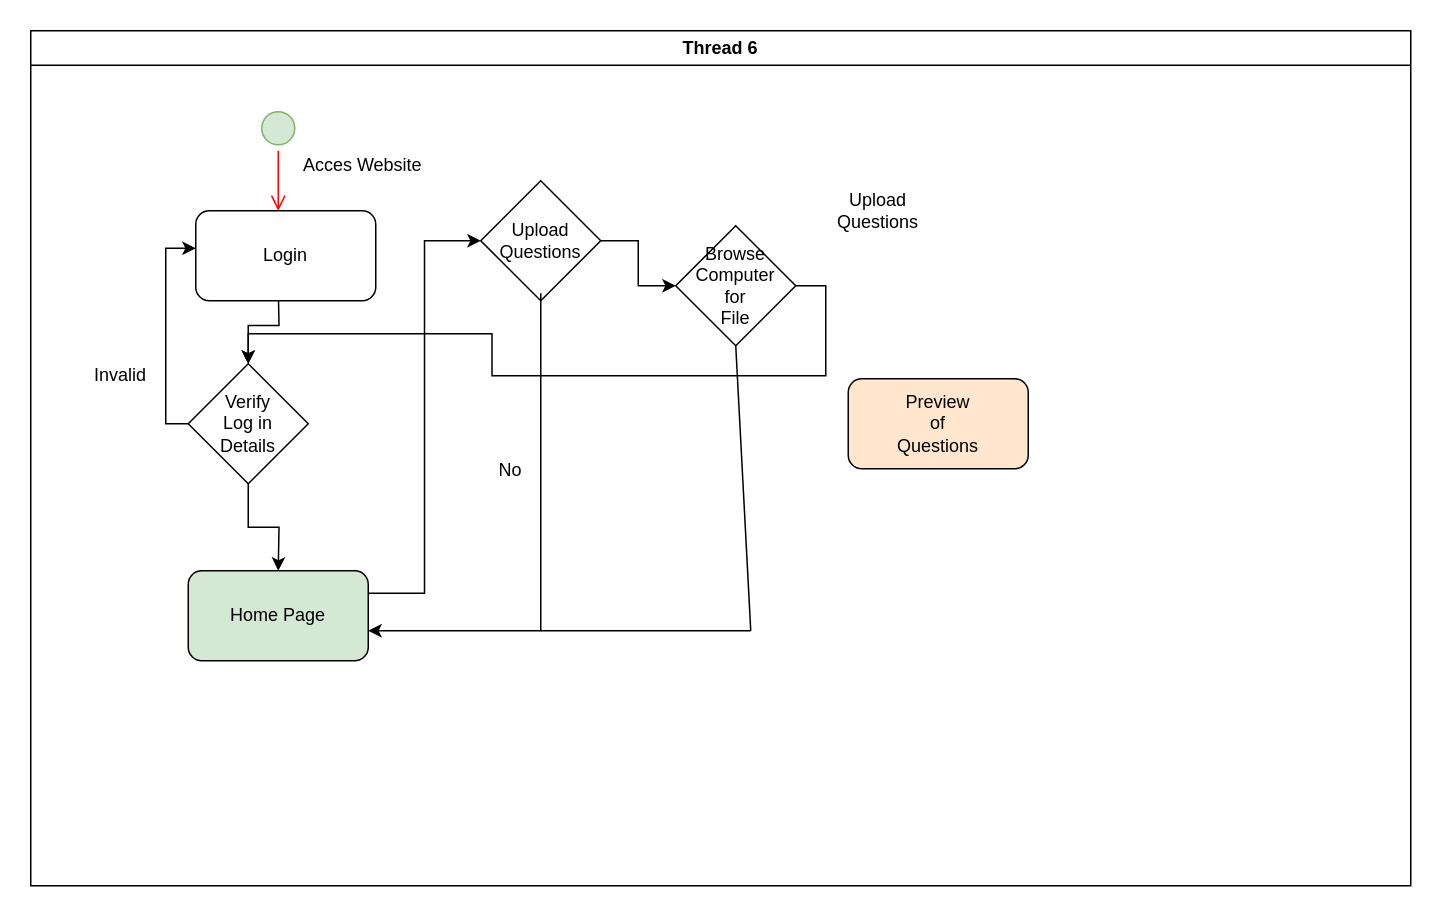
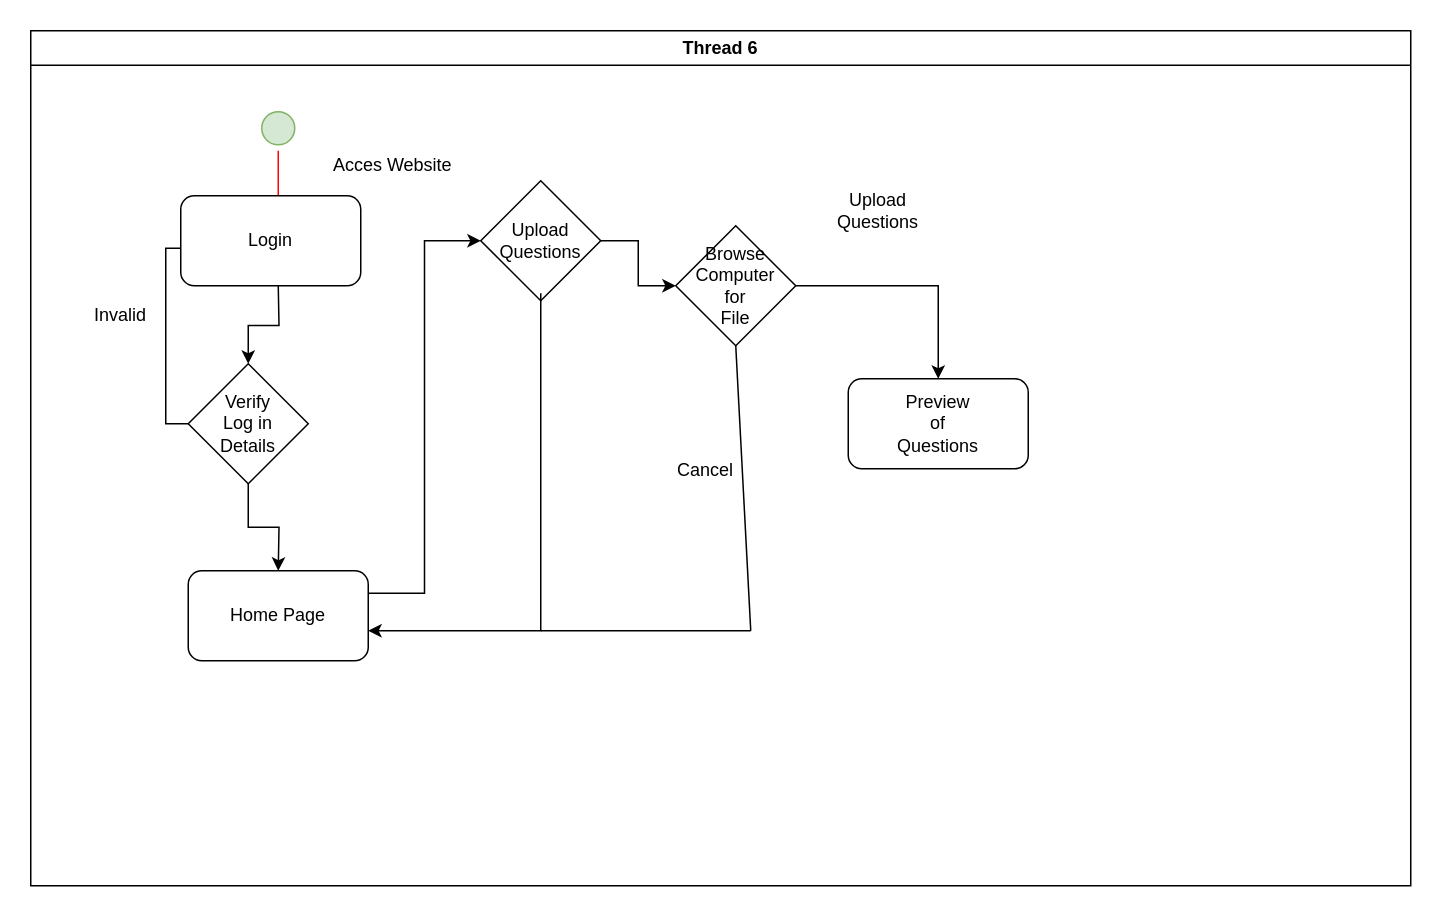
(362, 166) -> (392, 166)
(286, 256) -> (271, 241)
(121, 376) -> (121, 316)
(564, 376) -> (922, 286)
(938, 424) -> (938, 424)
(511, 470) -> none
none -> (706, 470)
(278, 616) -> (278, 616)
